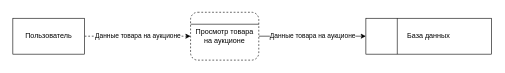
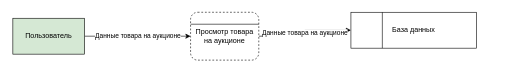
(48, 36) -> (48, 36)
(90, 36) -> (90, 36)
(429, 36) -> (414, 30)
